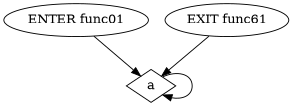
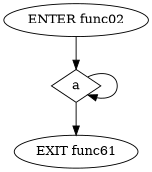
(76, 20) -> (76, 20)
(189, 53) -> (76, 114)
